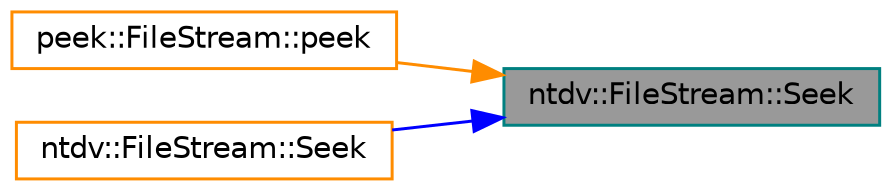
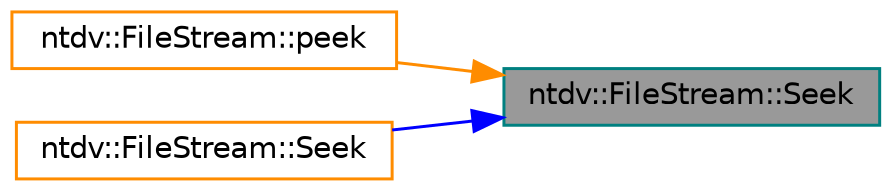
(204, 40) -> (204, 40)
